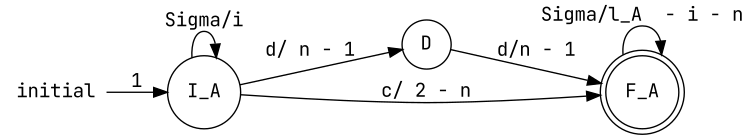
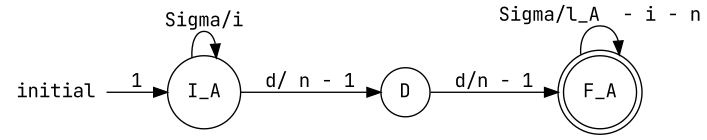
(413, 103) -> none
